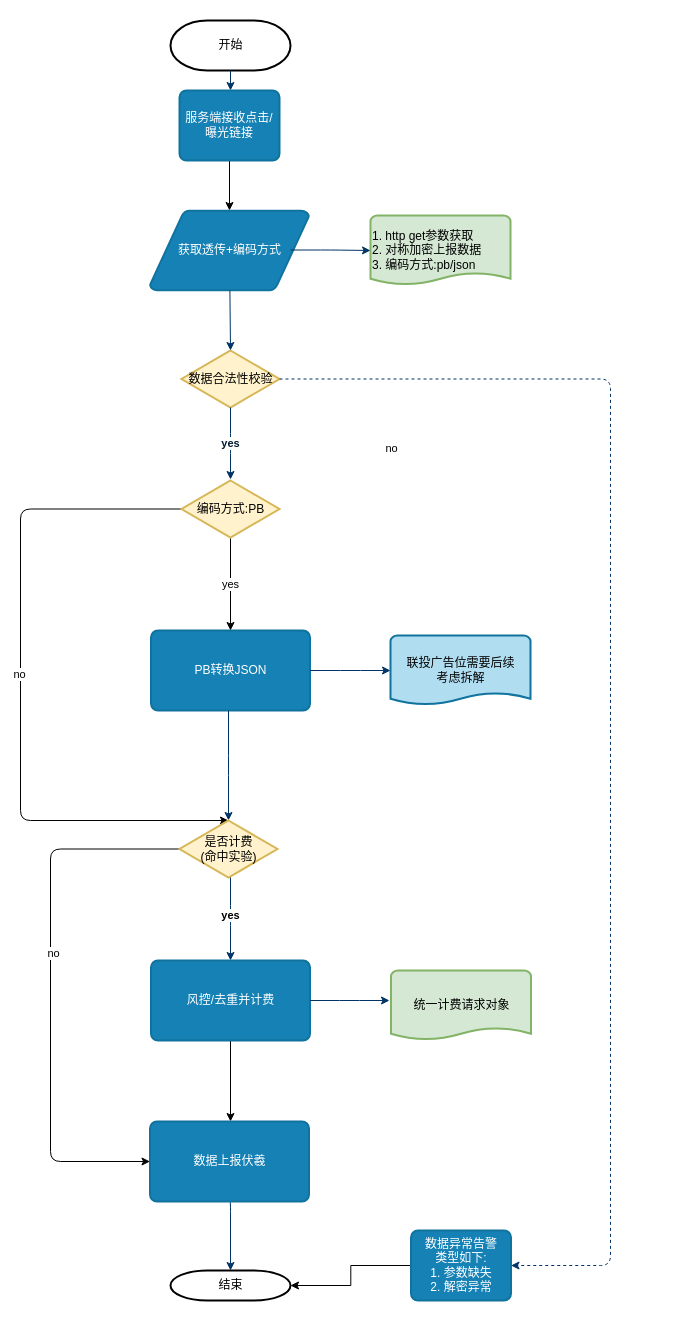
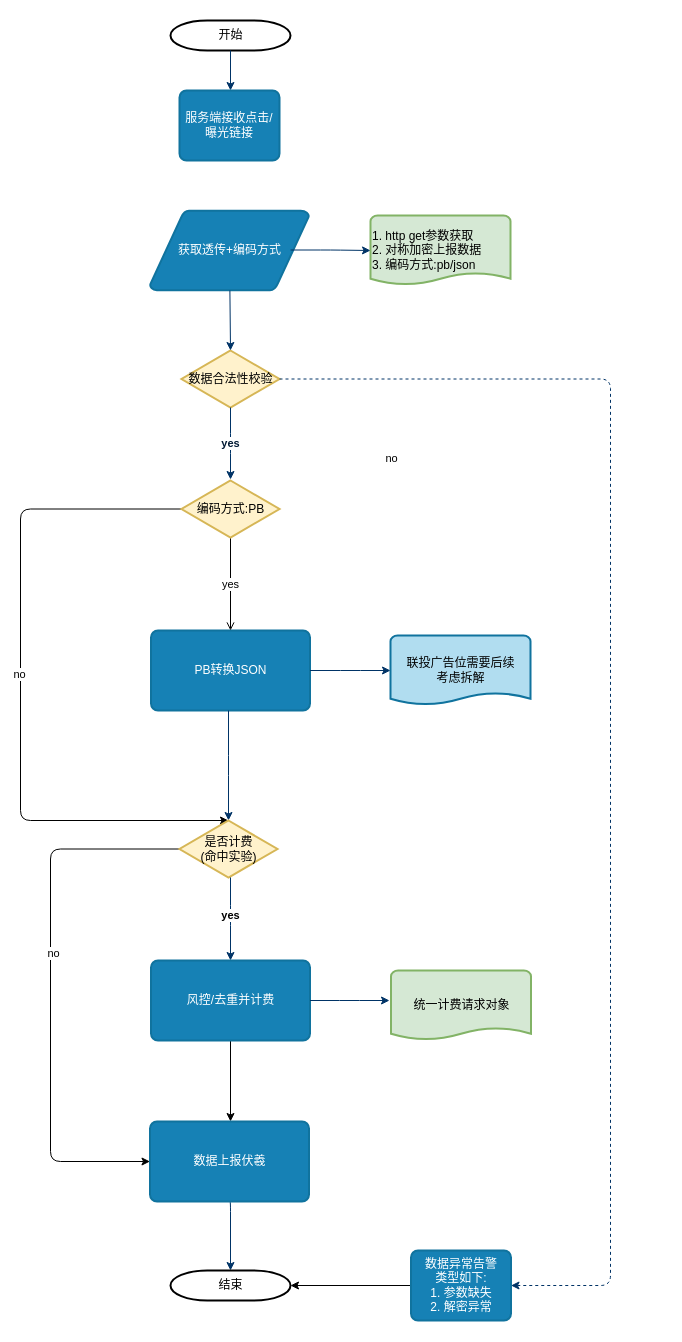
(231, 46) -> (231, 36)
(230, 182) -> none
(231, 622) -> (231, 624)
(461, 1266) -> (461, 1286)
